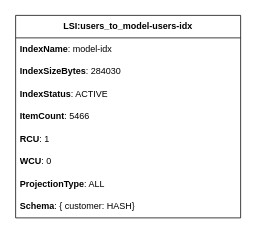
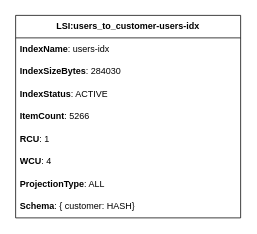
(128, 27) -> (128, 27)
(67, 49) -> (68, 49)
(57, 117) -> (57, 117)
(34, 162) -> (34, 162)
